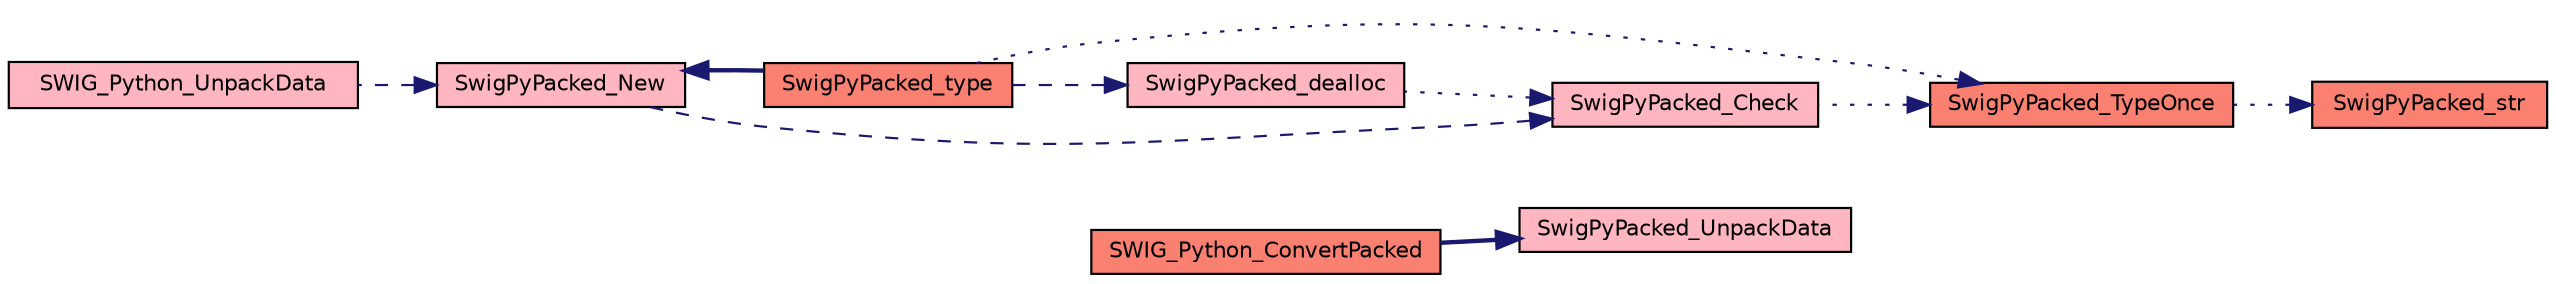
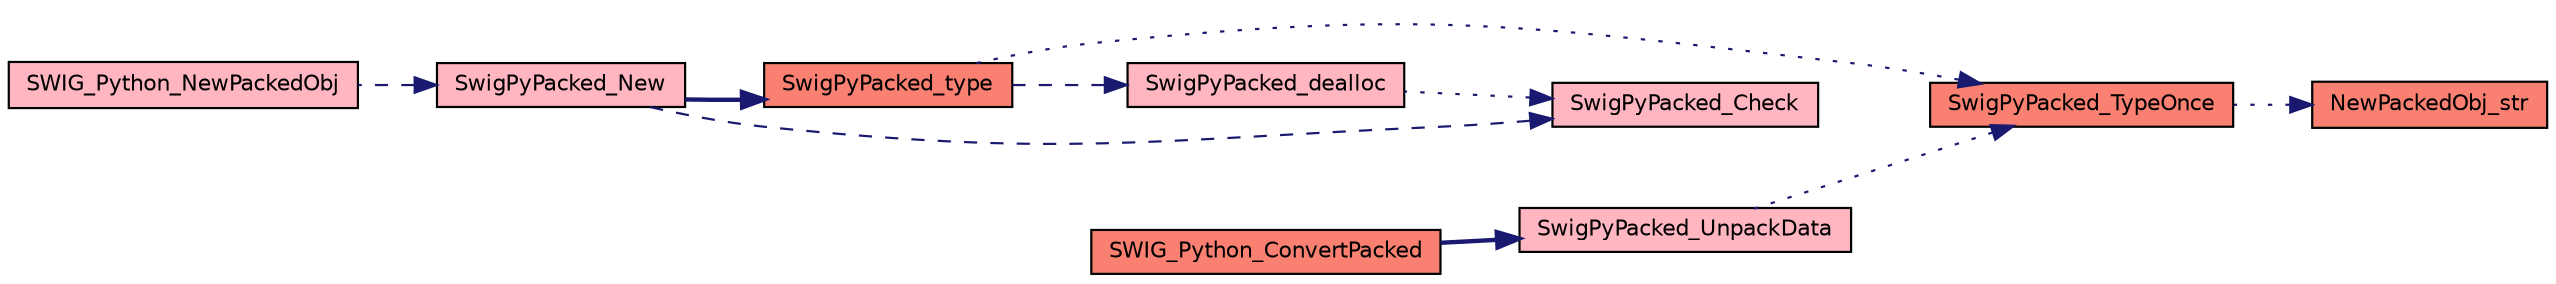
(736, 70) -> (714, 100)
(183, 85) -> (183, 85)
(1863, 105) -> (1873, 171)
(2430, 105) -> (2430, 105)
